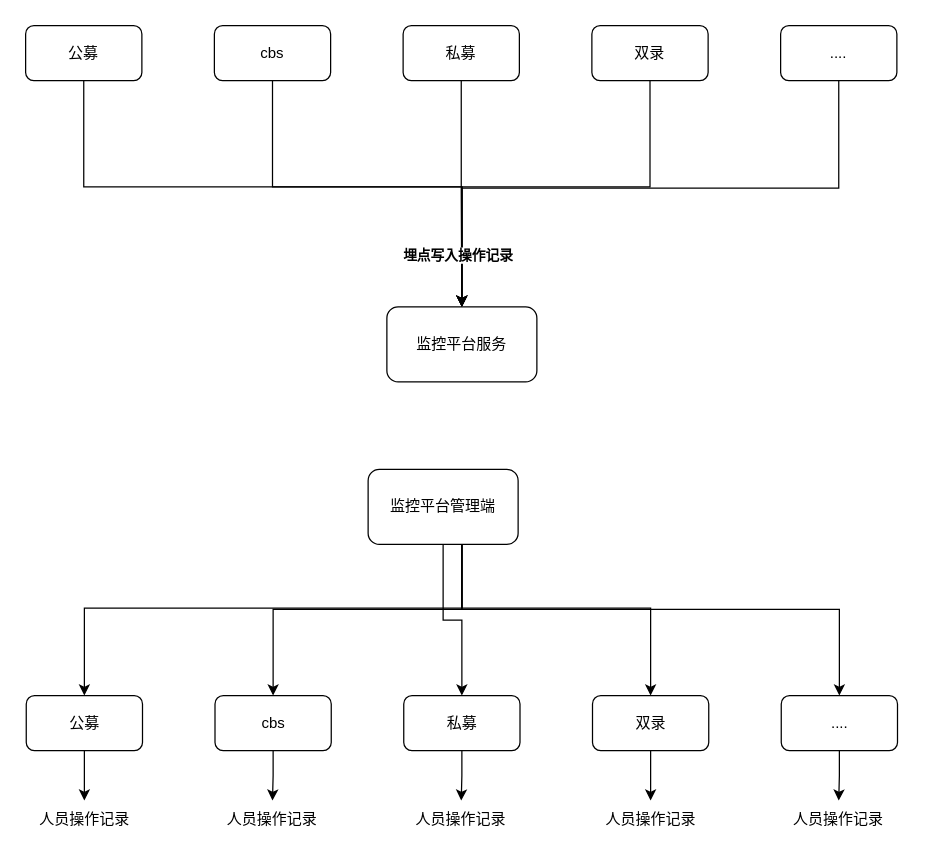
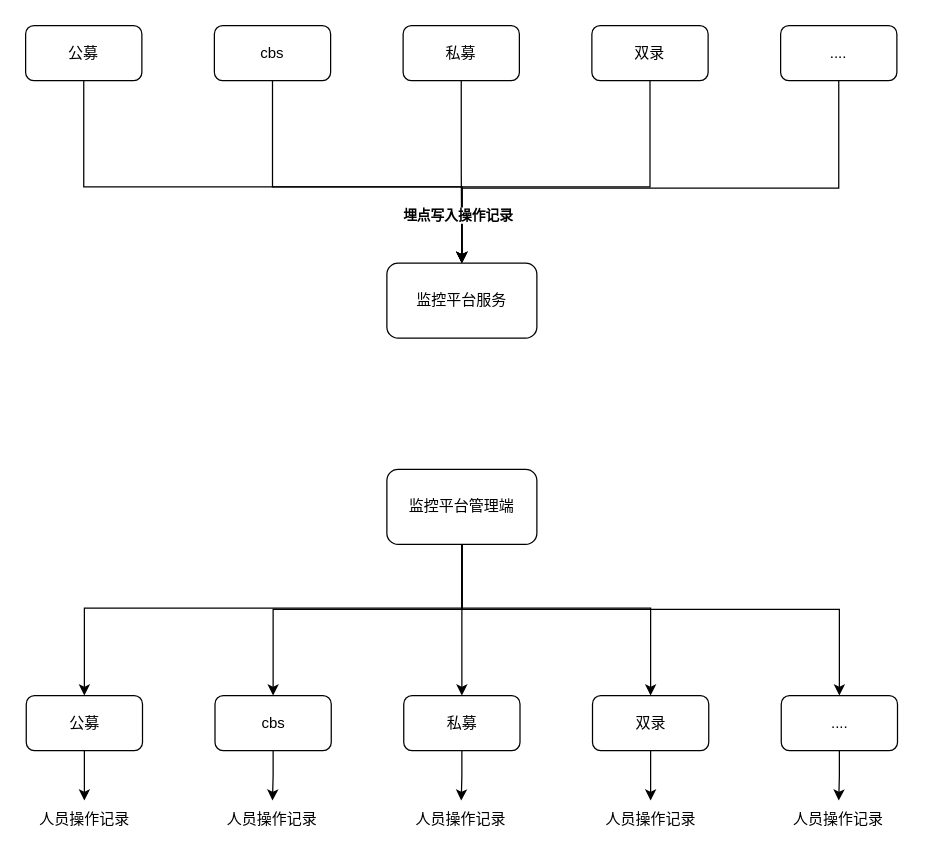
(462, 344) -> (462, 301)
(443, 507) -> (462, 507)
